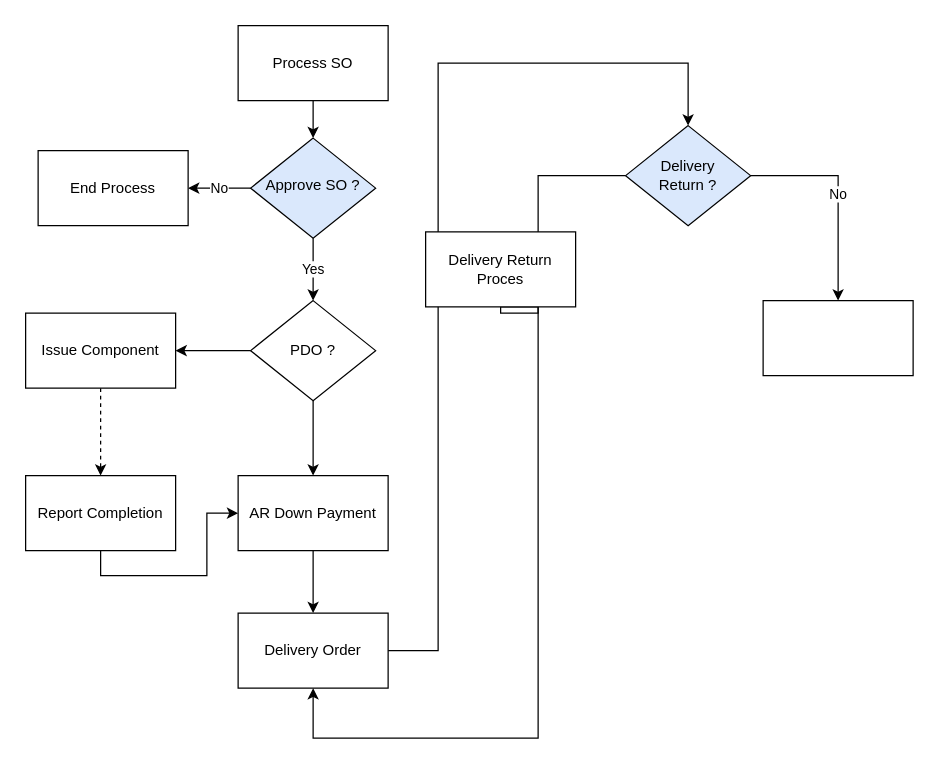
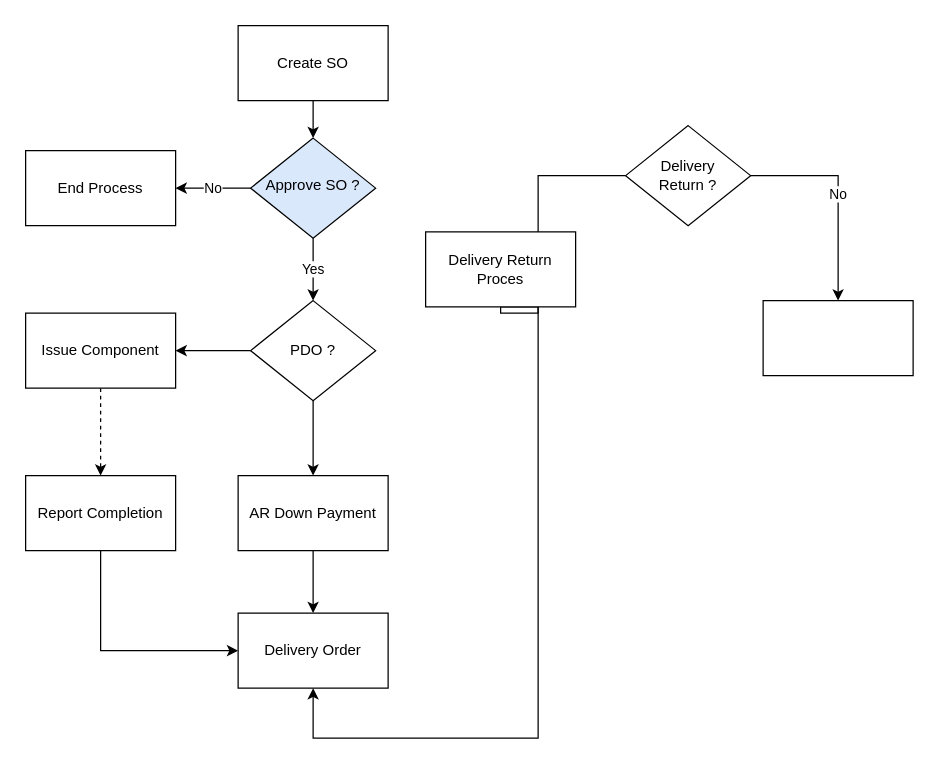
(313, 63) -> (313, 63)
(505, 63) -> none
(688, 176) -> (688, 176)
(113, 188) -> (101, 188)
(195, 576) -> (126, 651)
